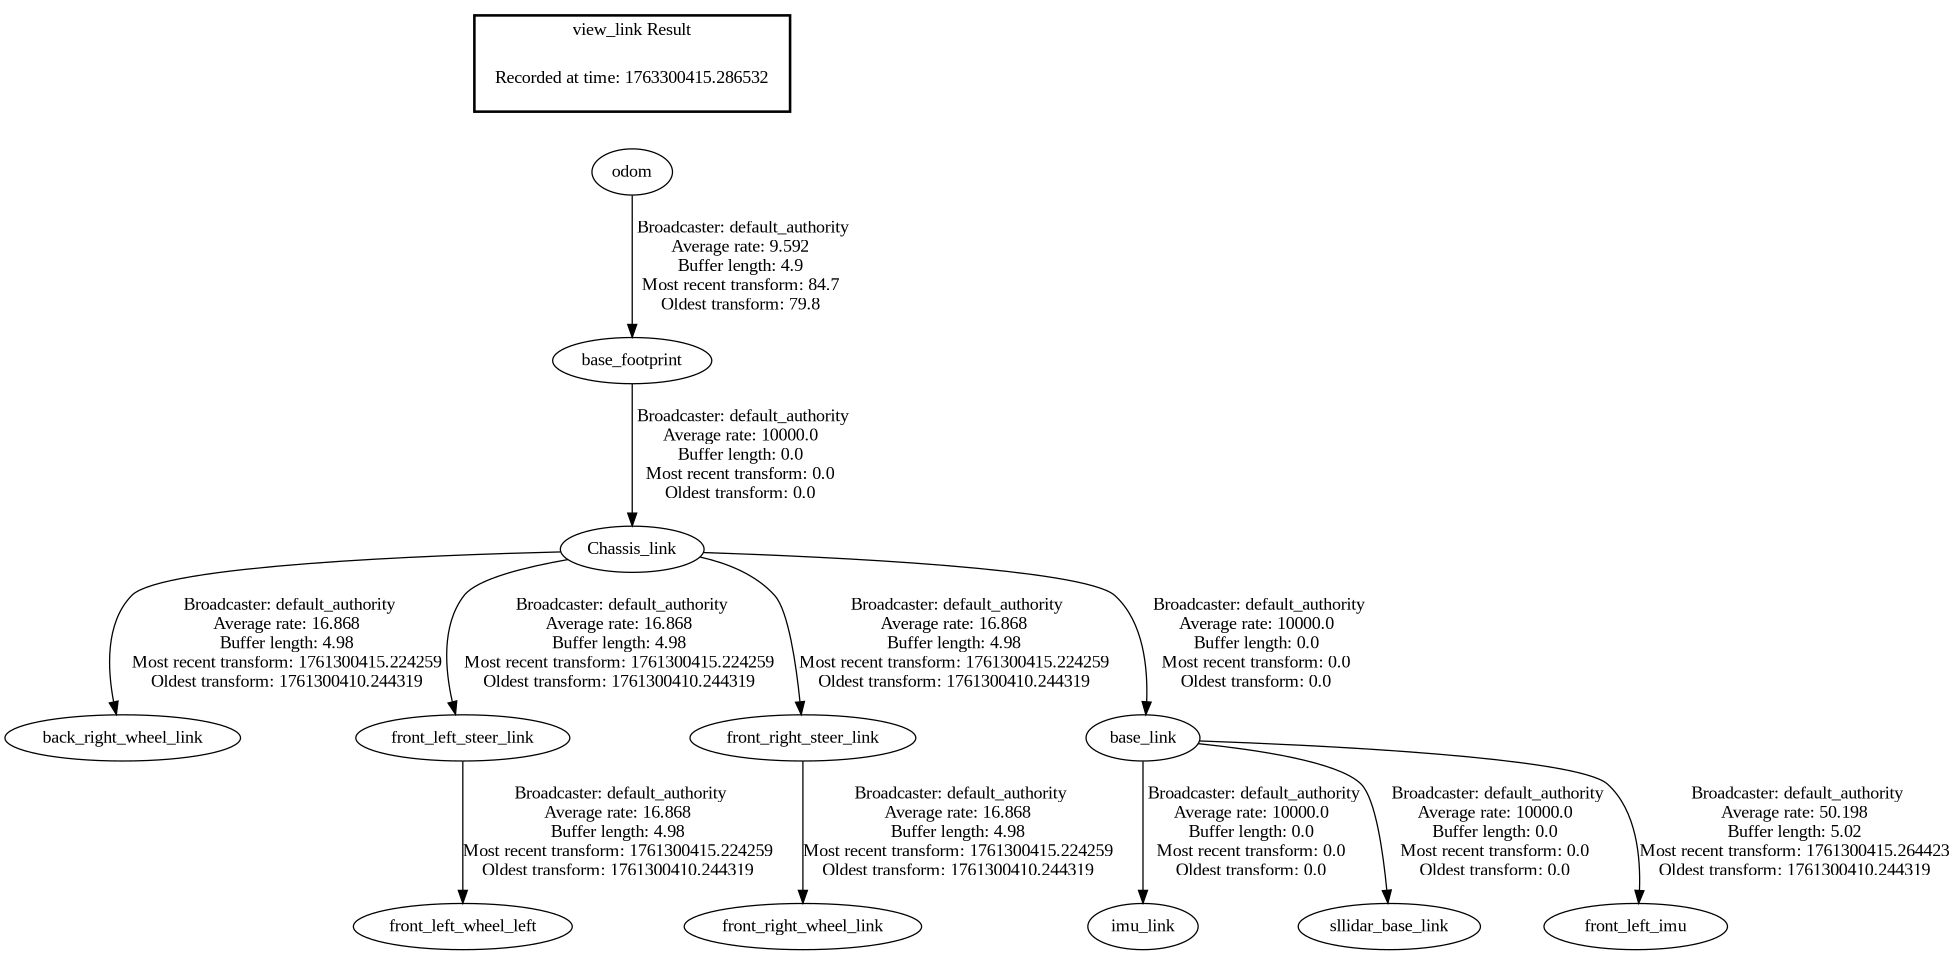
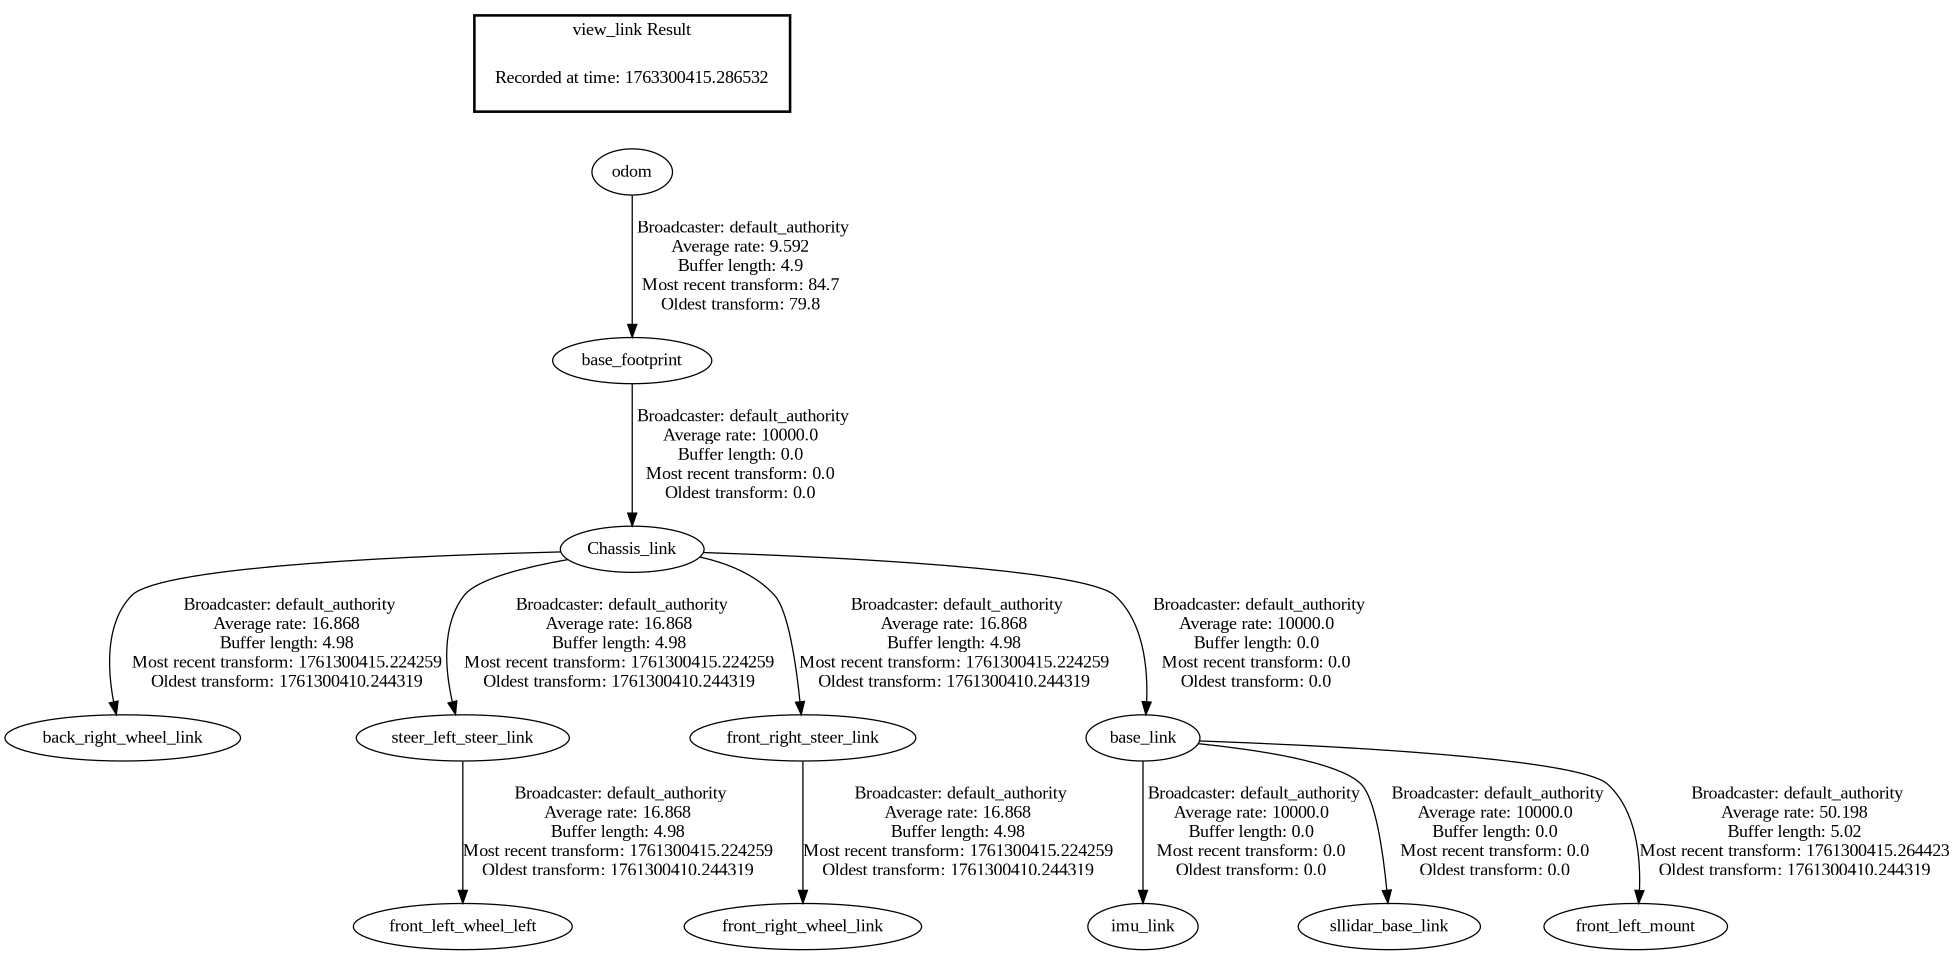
(463, 738) -> (463, 738)
(1636, 927) -> (1636, 927)
